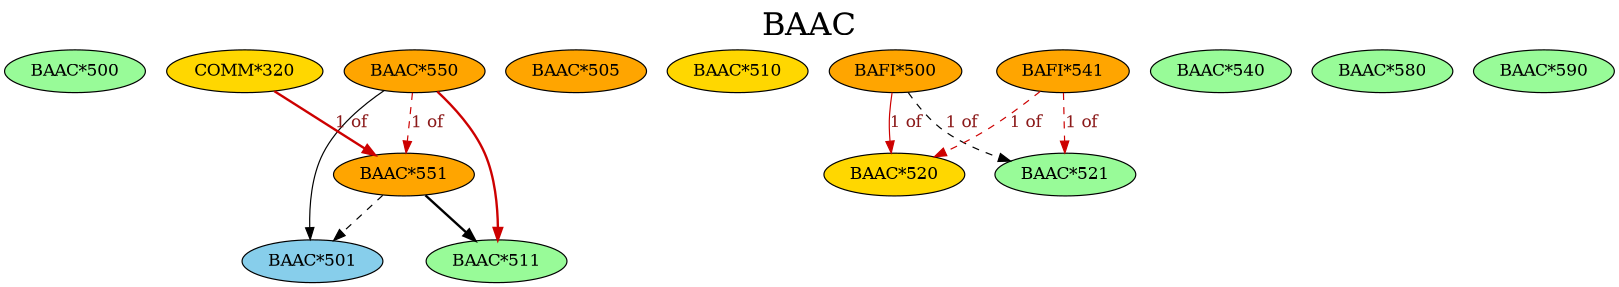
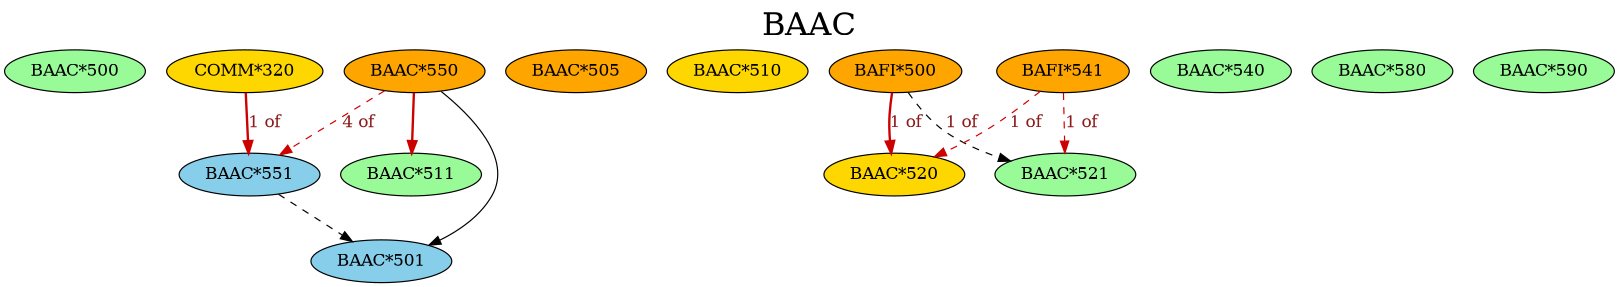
(889, 117) -> (889, 117)
(428, 123) -> (359, 123)
(404, 175) -> (250, 175)
(446, 214) -> none
